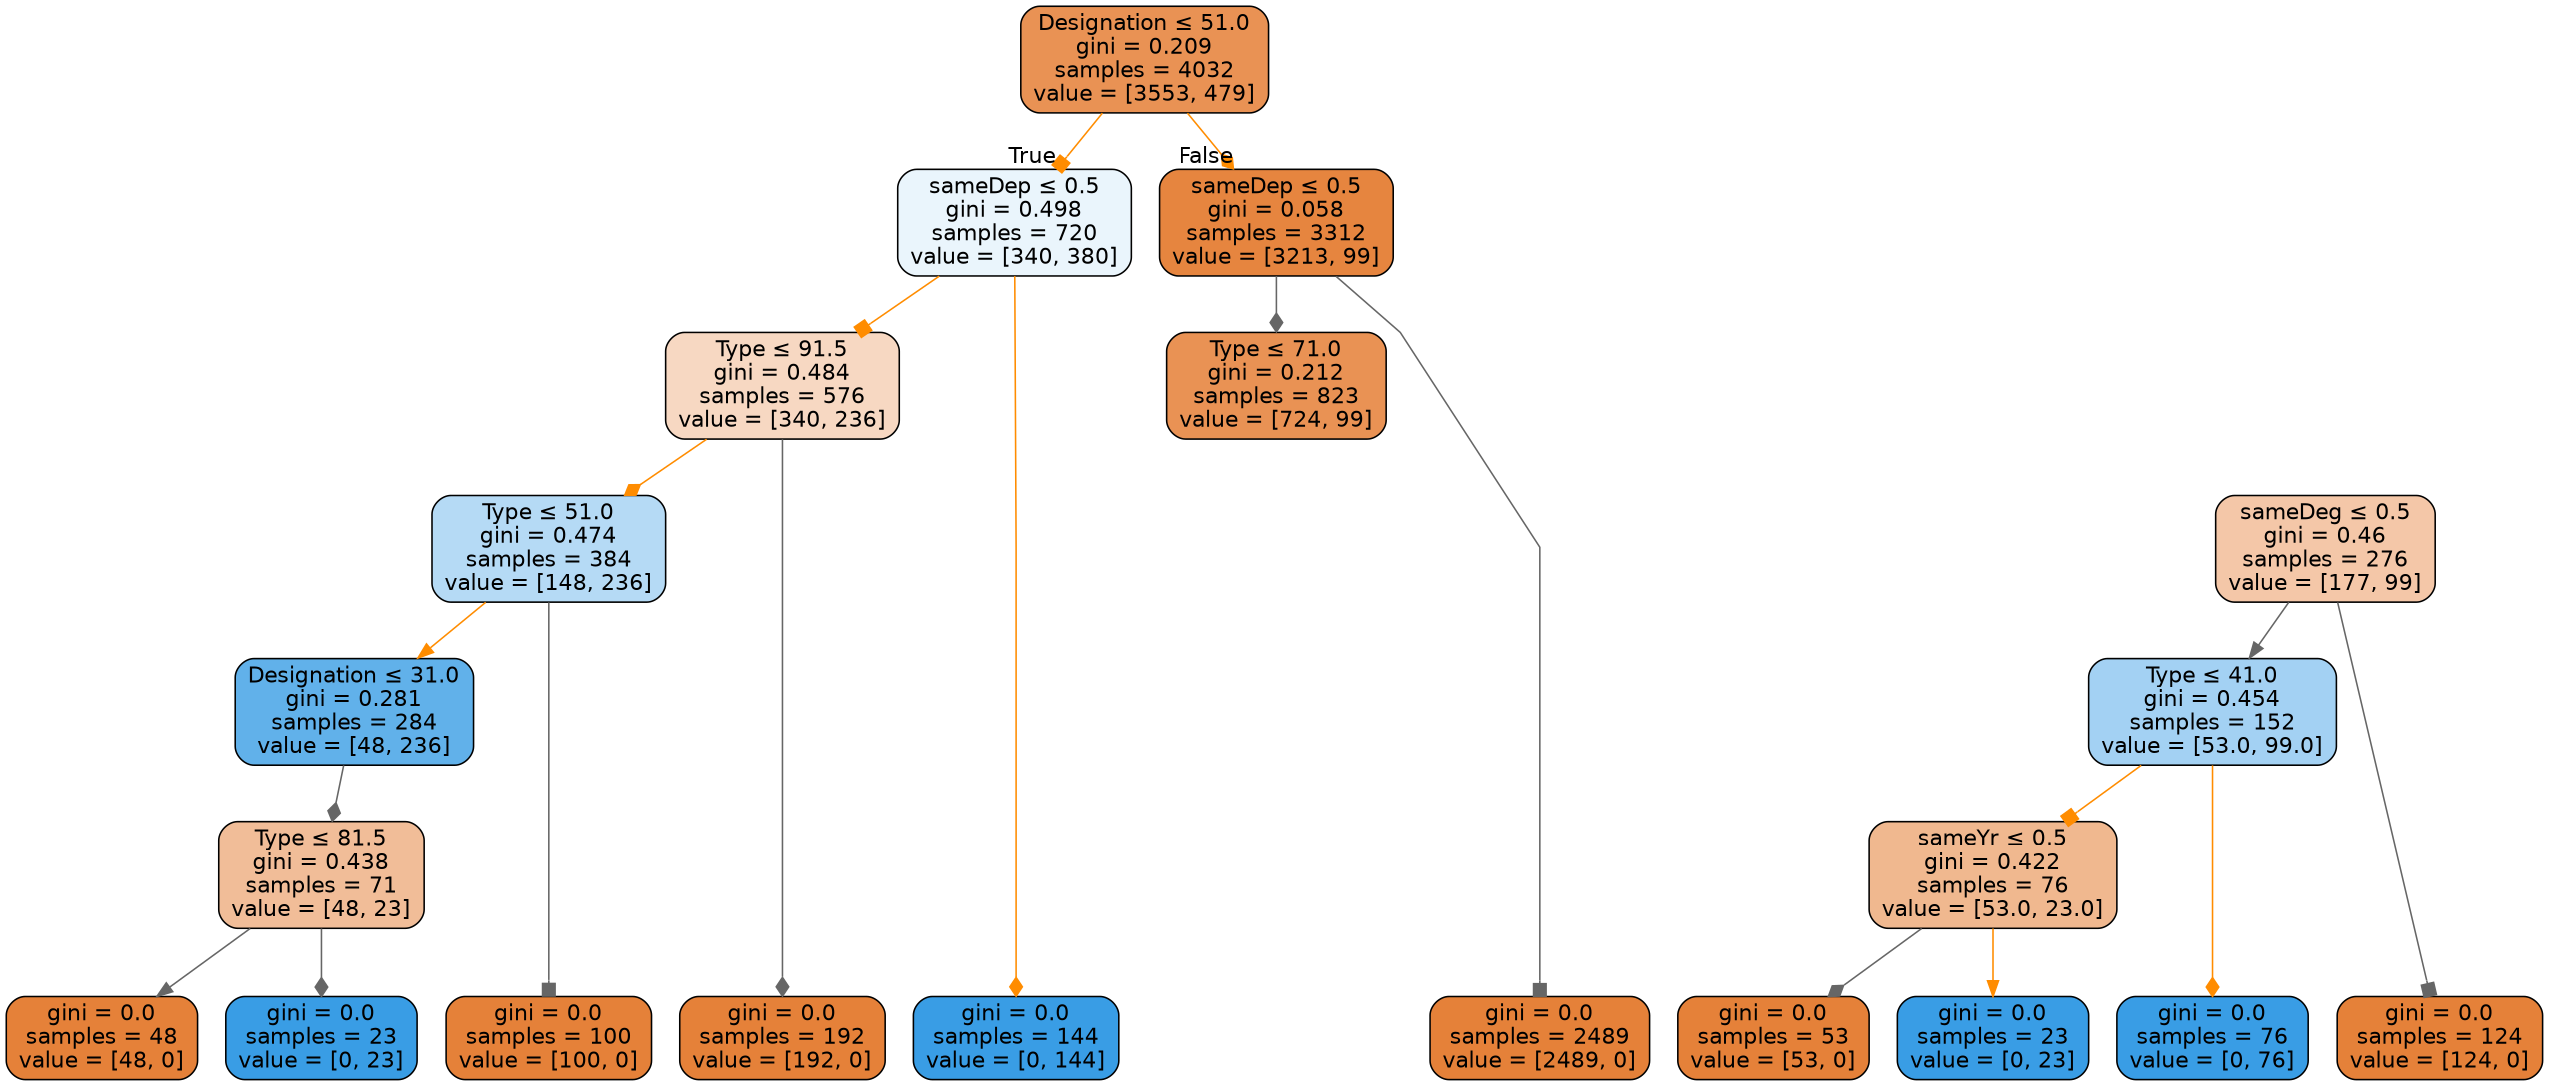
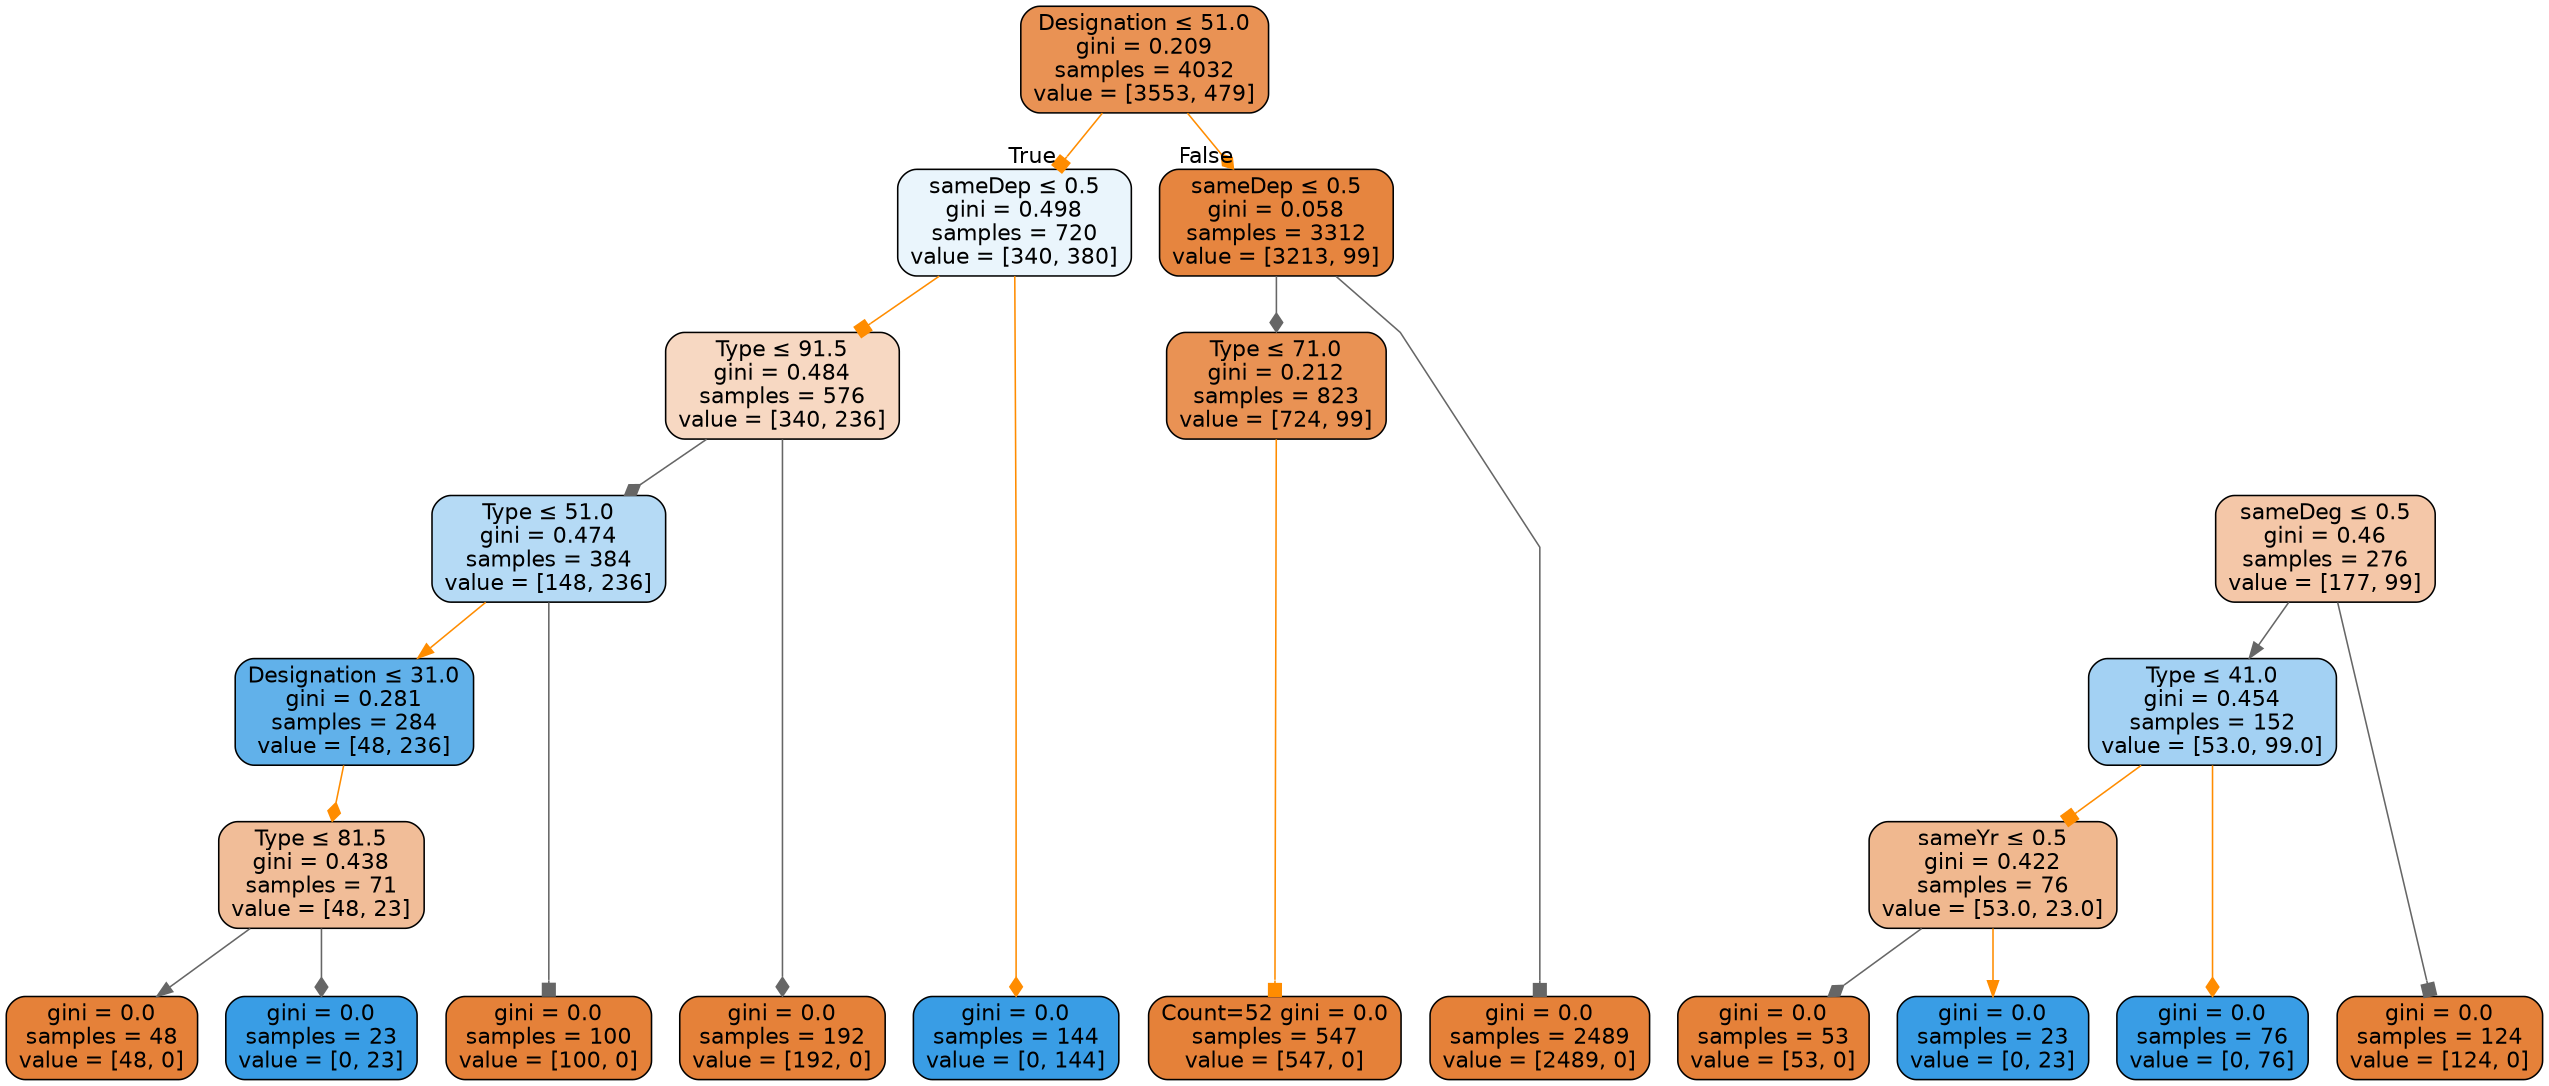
(673, 462) -> (673, 462)
(340, 784) -> (340, 784)
none -> (1275, 1038)
